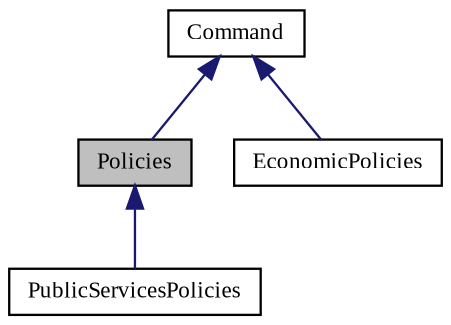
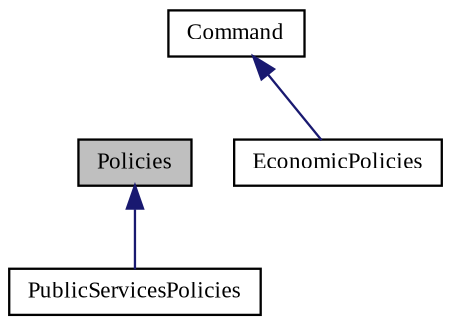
(178, 107) -> none
